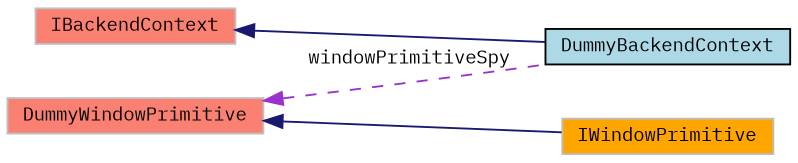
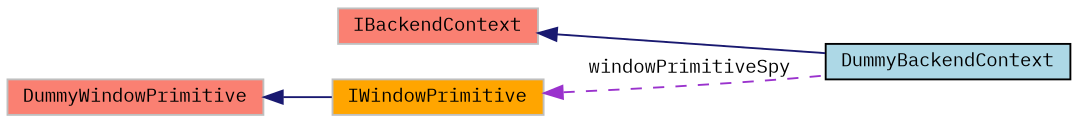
(414, 82) -> (694, 85)
